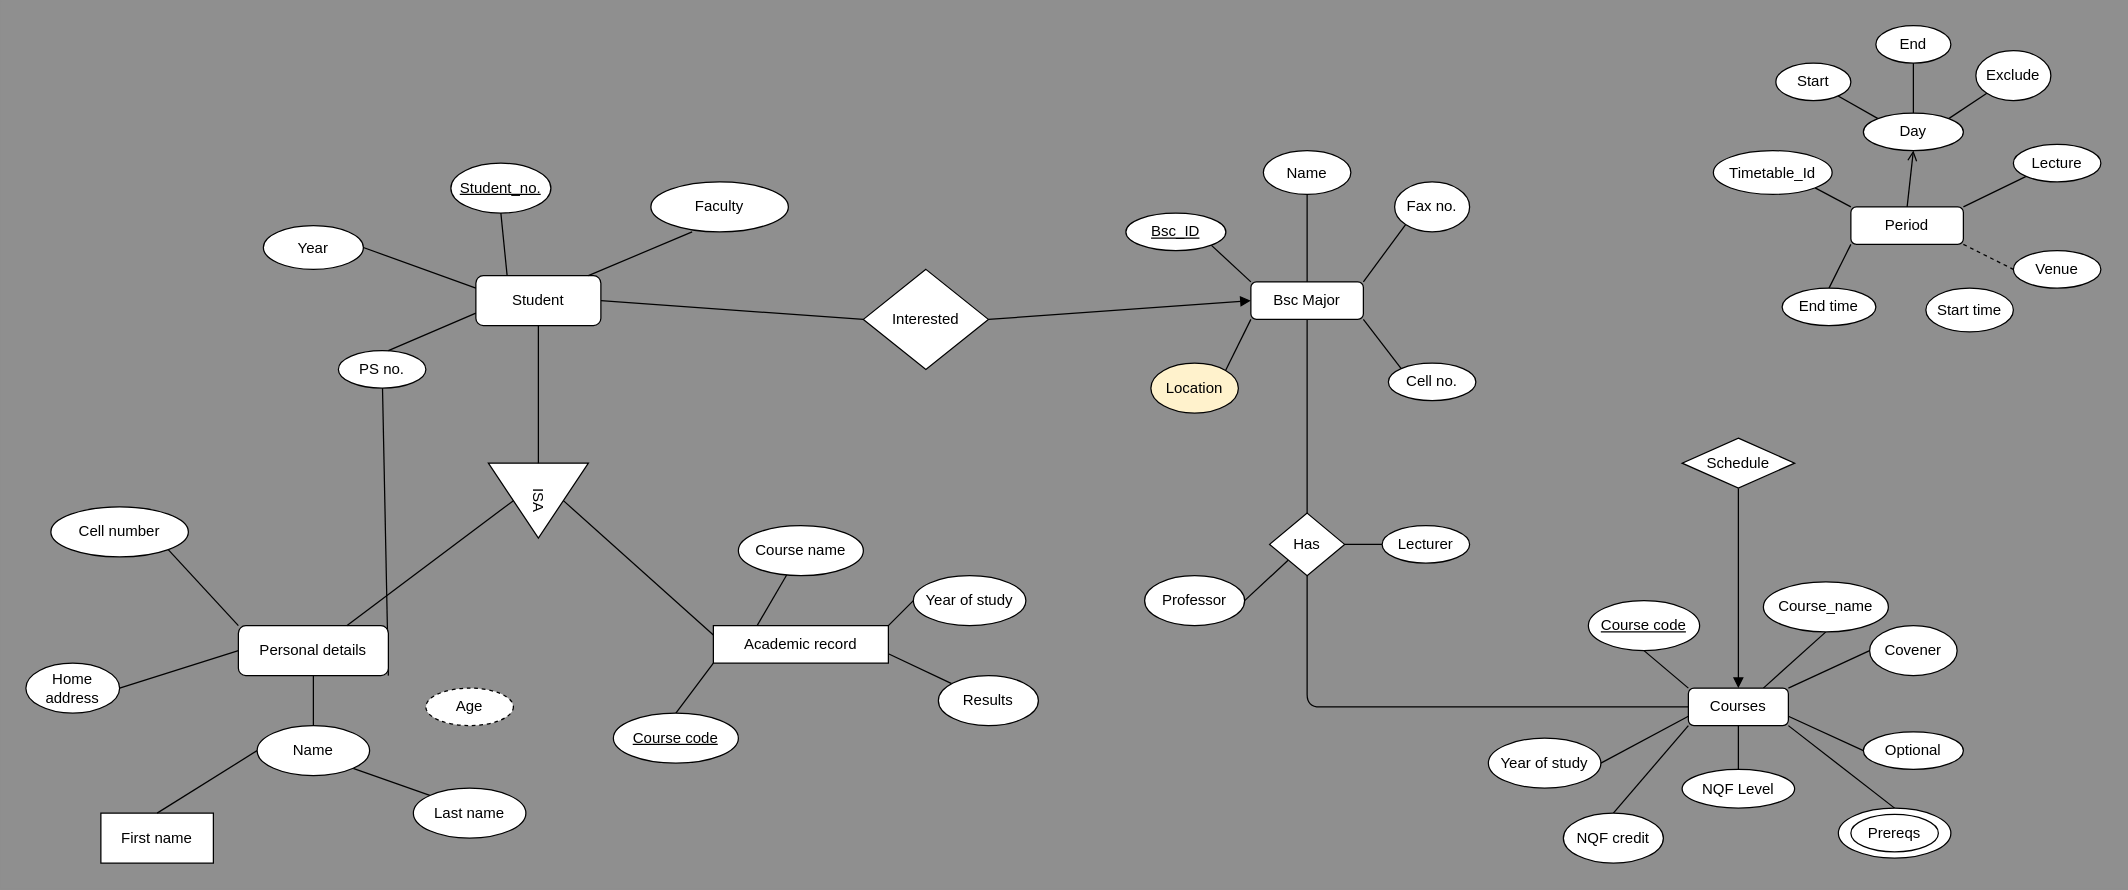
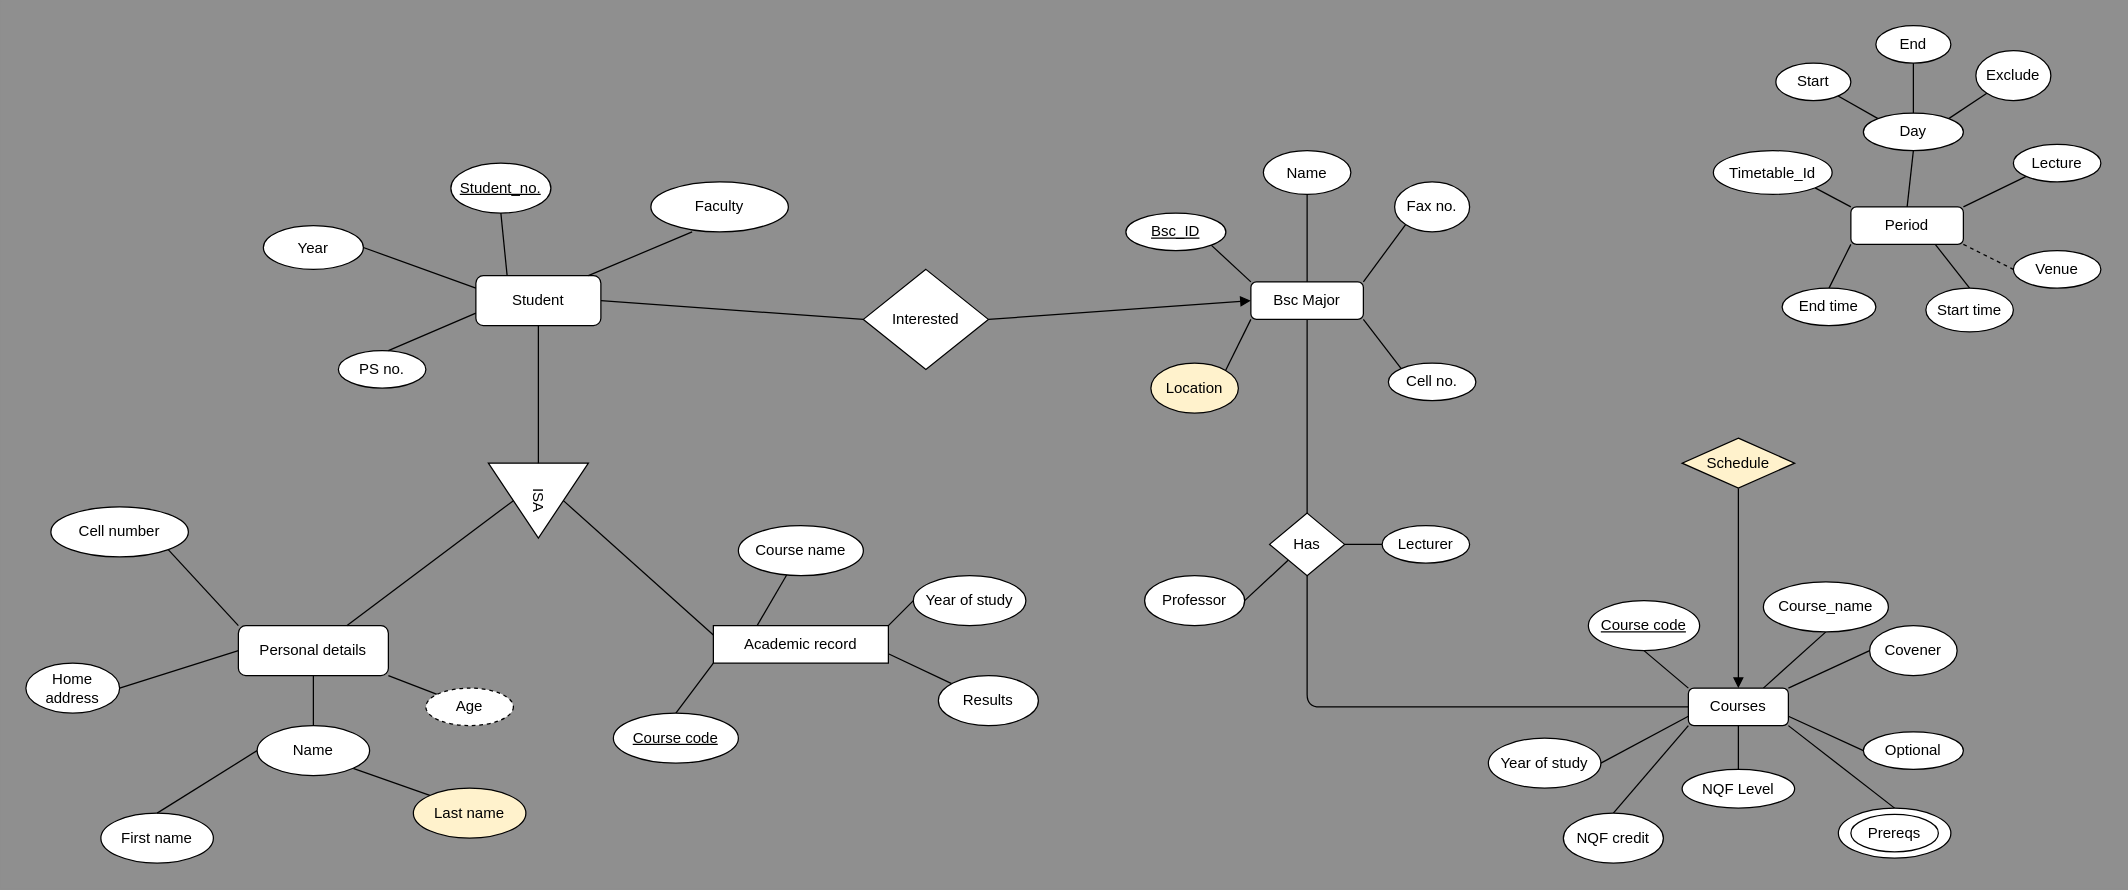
(1912, 156) -> (1913, 155)
none -> (1952, 266)
(1738, 463) -> (1738, 463)
(385, 509) -> (412, 685)
(469, 813) -> (469, 813)
(157, 838) -> (157, 838)
